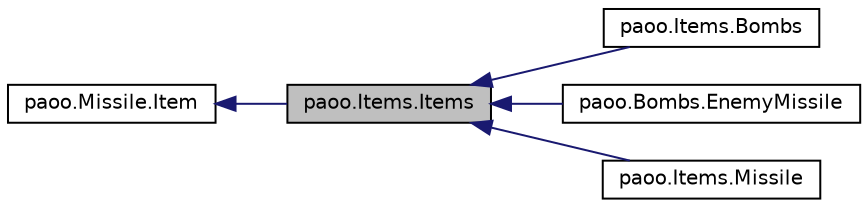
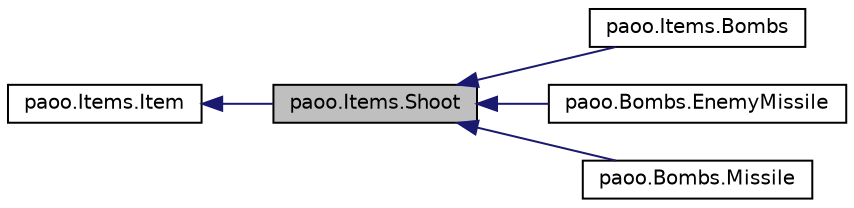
(112, 104) -> (105, 104)
(389, 104) -> (375, 104)
(712, 180) -> (698, 180)
